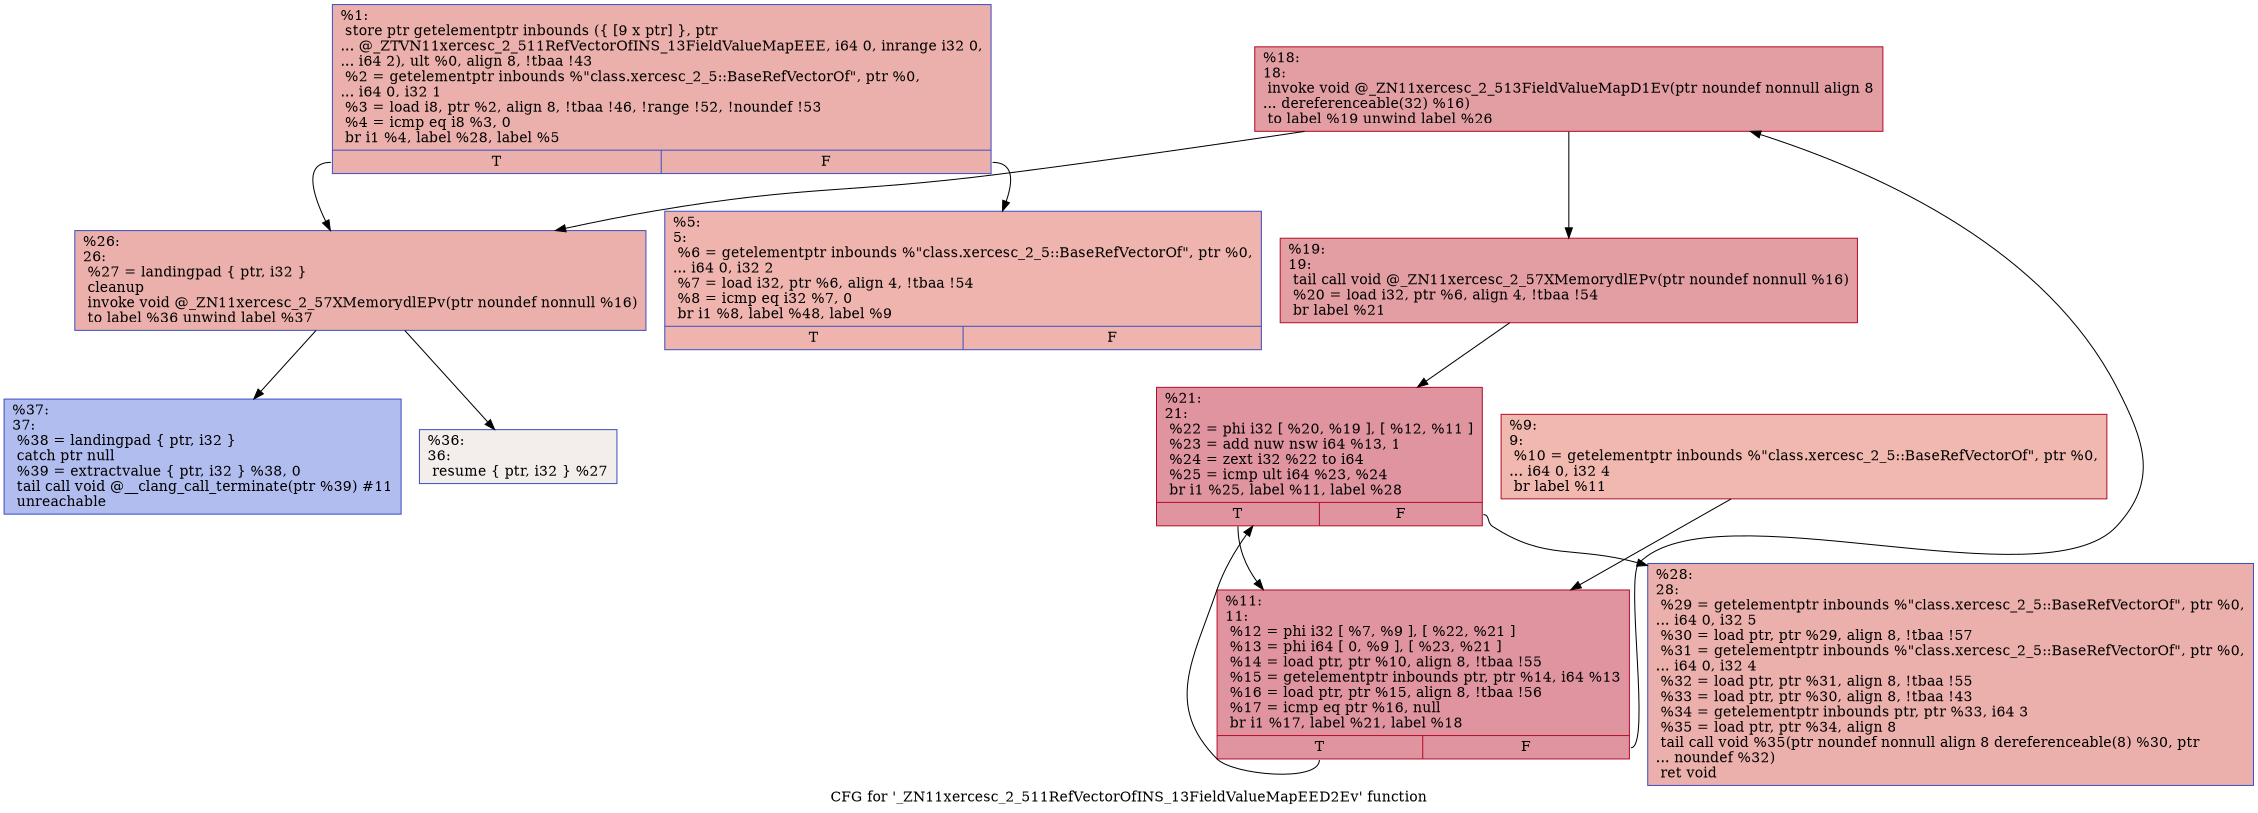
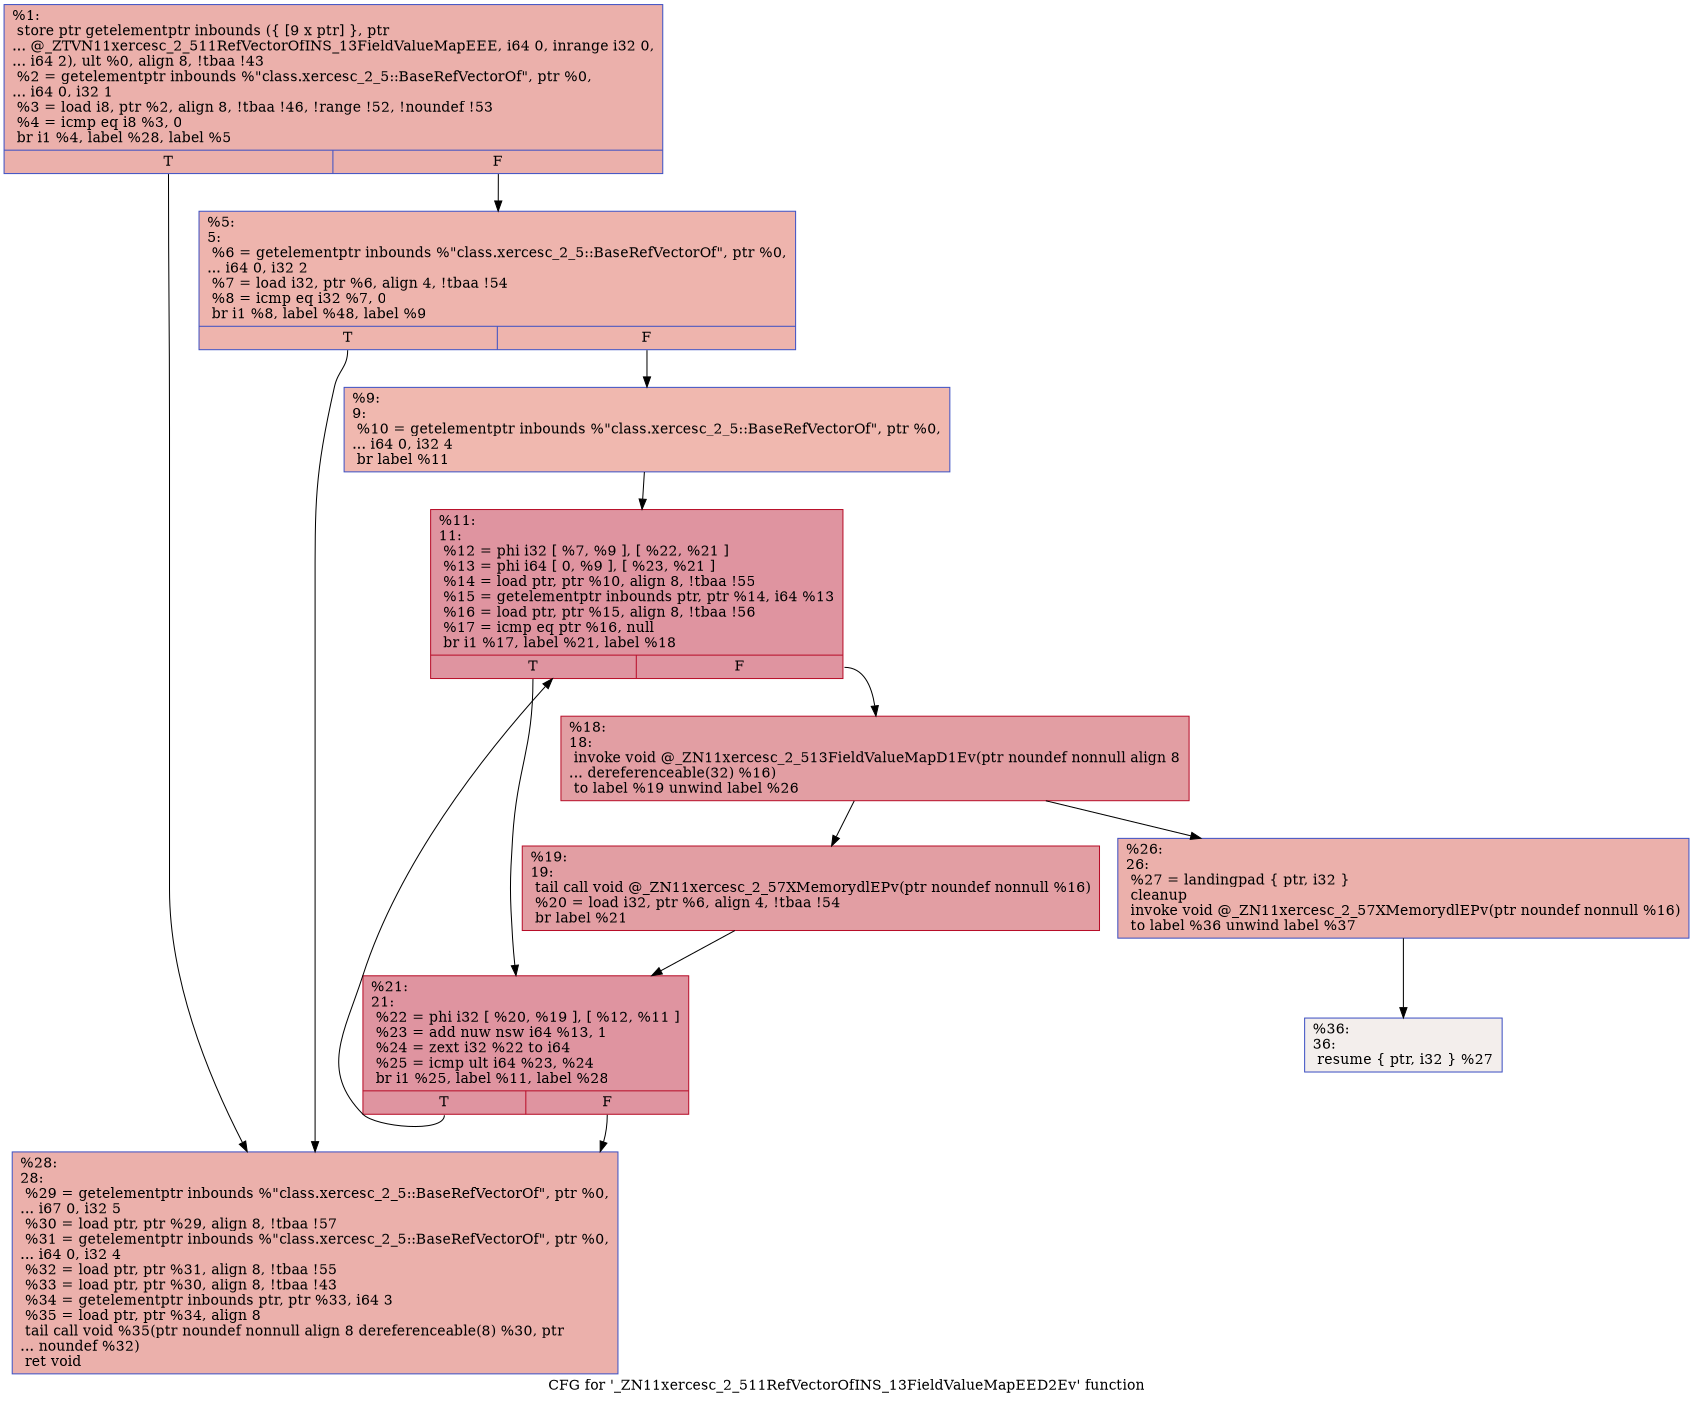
(314, 187) -> (170, 664)
none -> (647, 364)
(203, 457) -> none
(1804, 457) -> (647, 430)
(1707, 621) -> (71, 1209)
none -> (315, 744)
